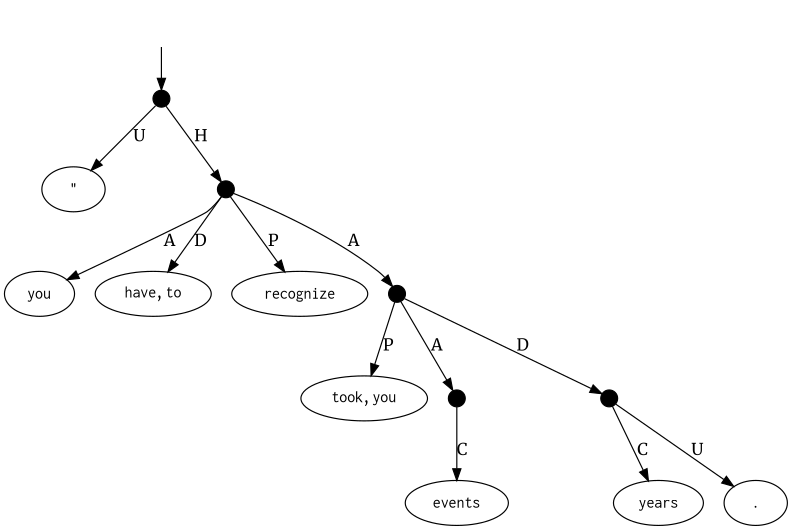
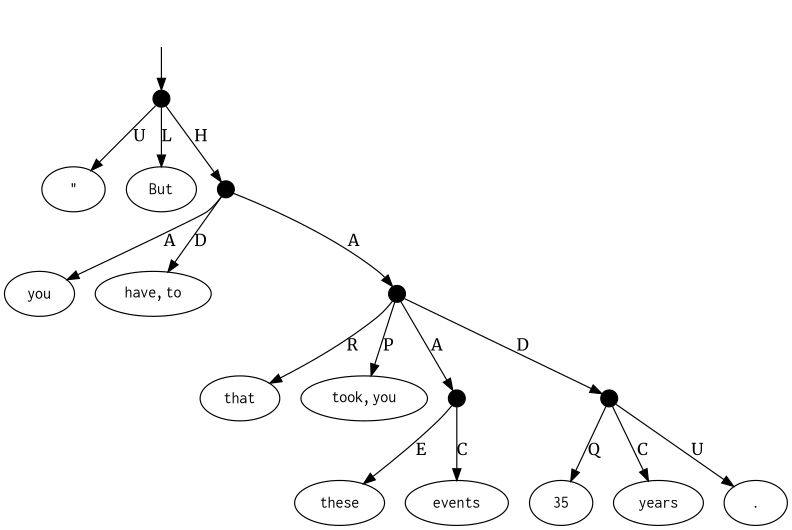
none -> (161, 189)
(300, 294) -> none
none -> (240, 398)
none -> (340, 503)
none -> (561, 503)
